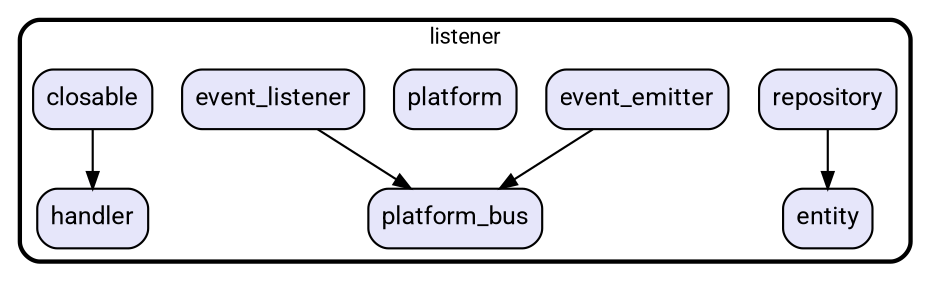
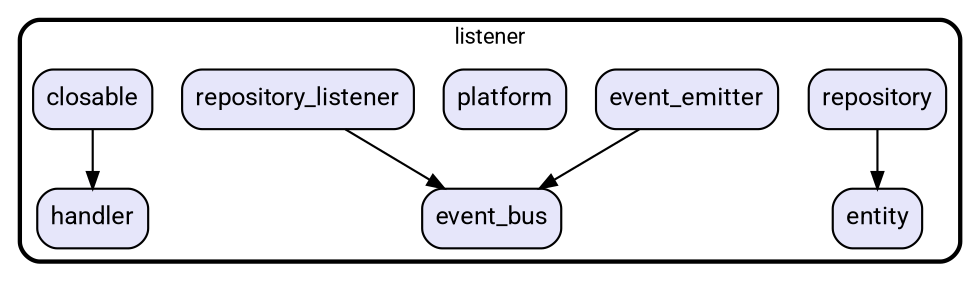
(273, 99) -> (298, 99)
(455, 219) -> (492, 219)
